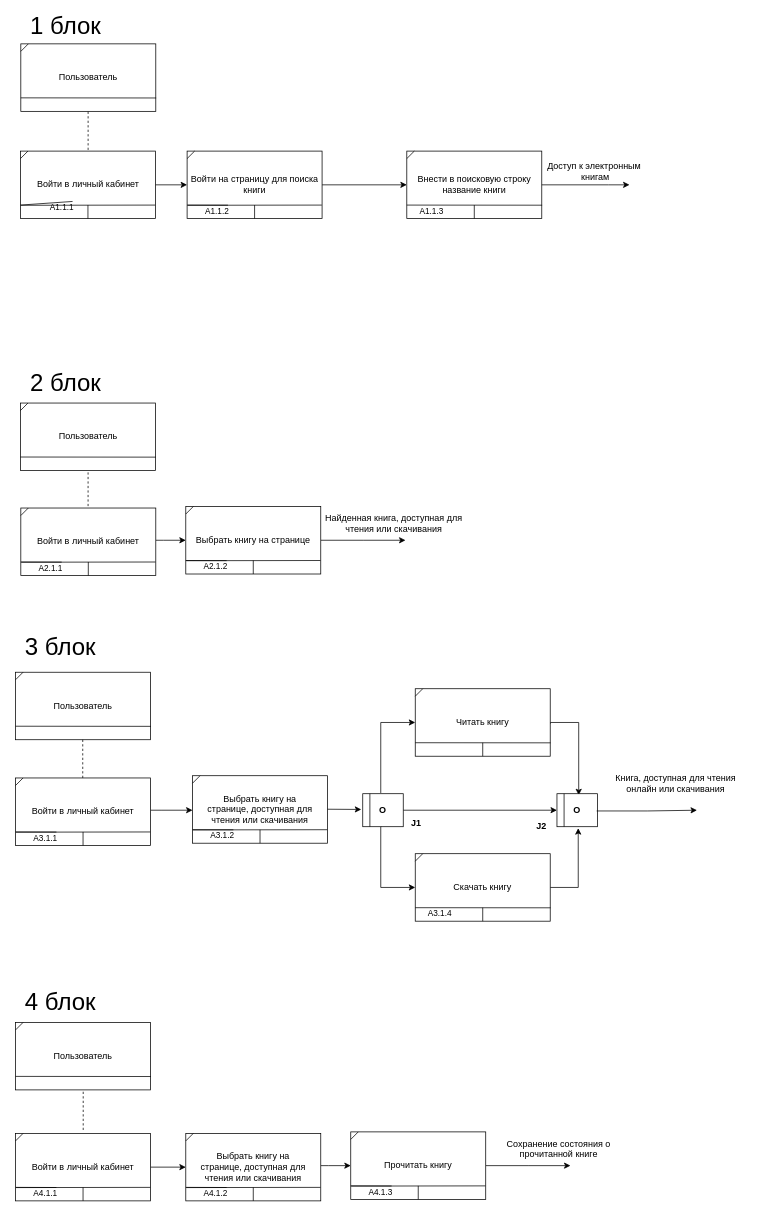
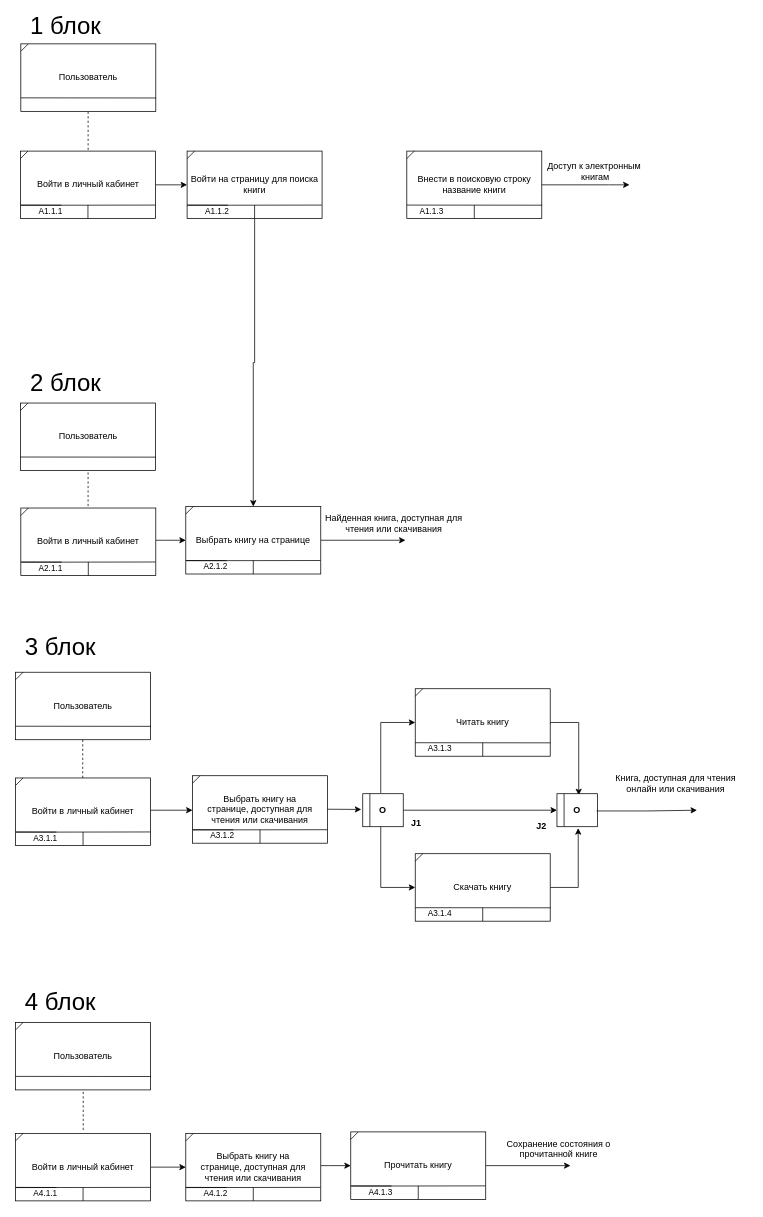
(400, 185) -> (254, 361)
(62, 207) -> (50, 211)
none -> (440, 749)
